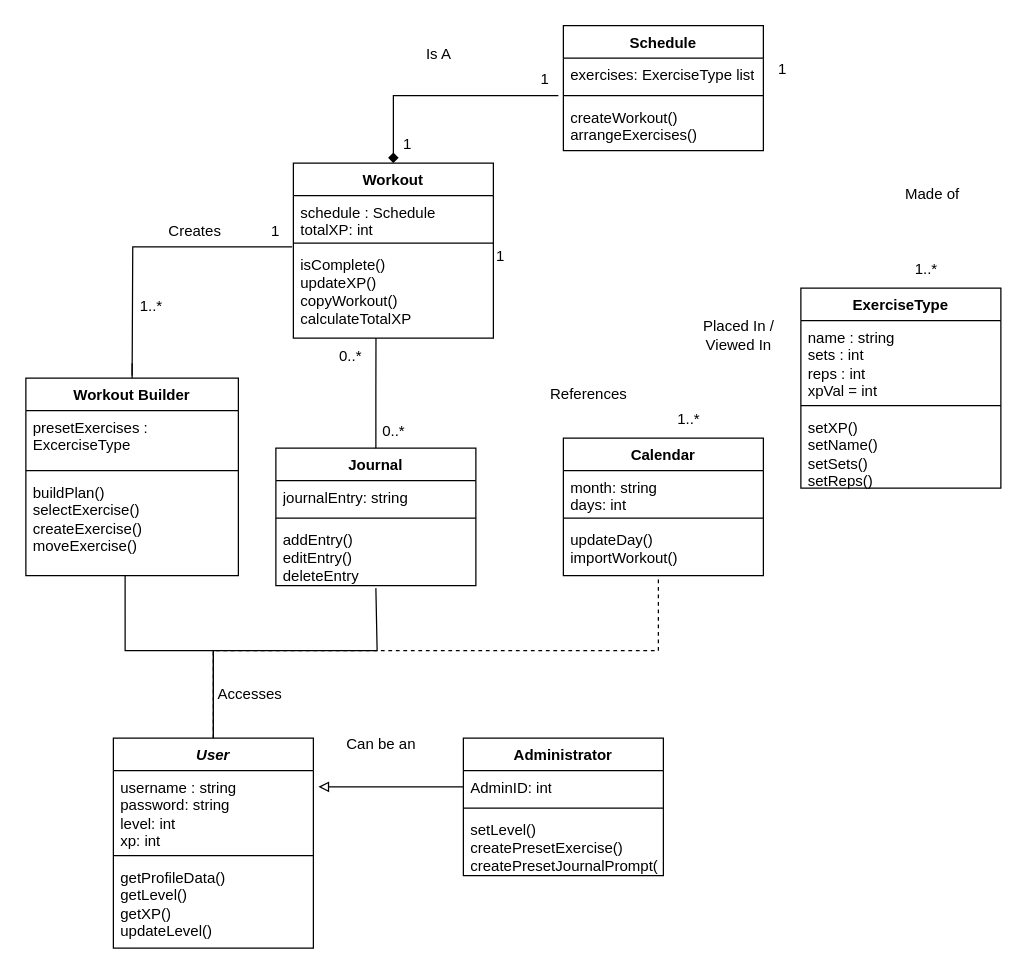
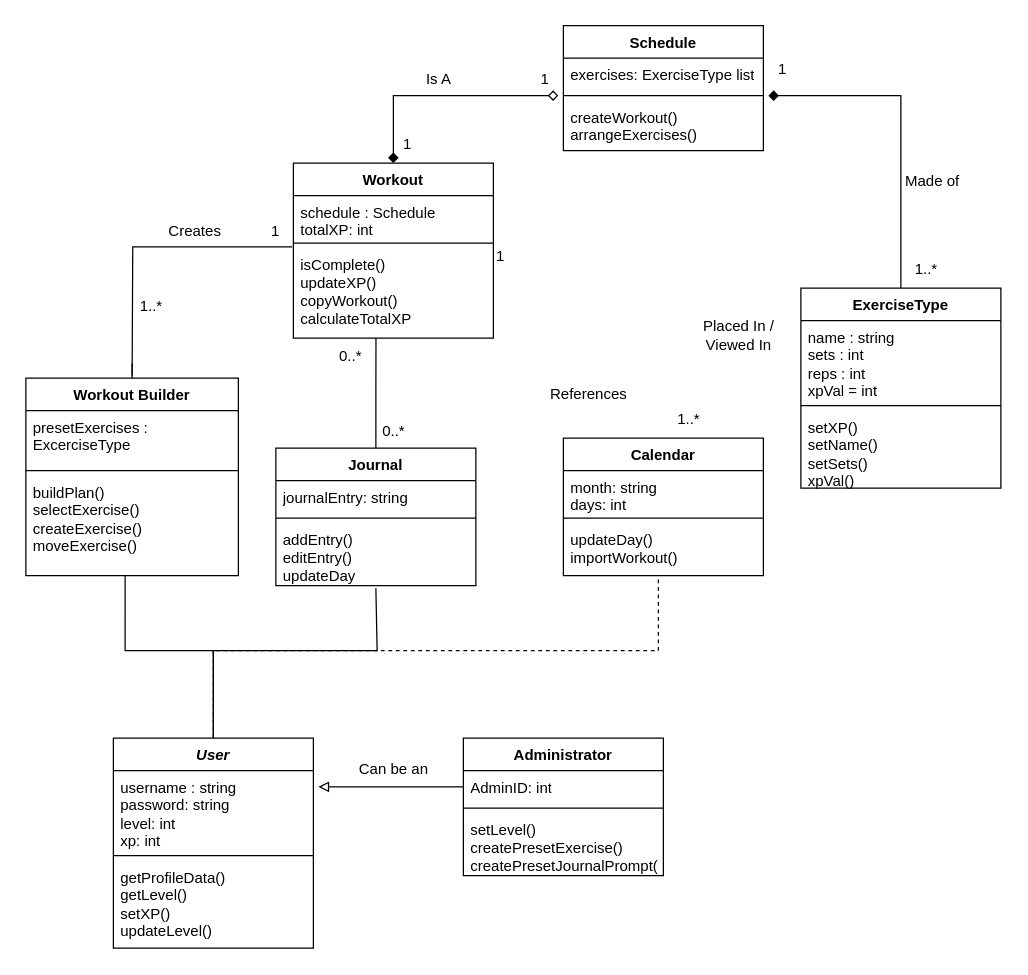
(438, 54) -> (438, 79)
(552, 96) -> (547, 96)
none -> (901, 131)
(932, 194) -> (932, 182)
(846, 455) -> (846, 455)
(327, 559) -> (327, 559)
(249, 694) -> none
(381, 744) -> (393, 769)
(184, 905) -> (184, 905)
